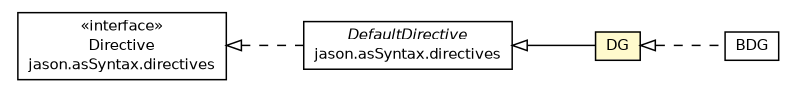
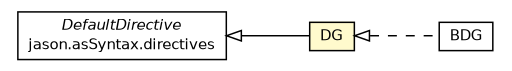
(122, 45) -> none
